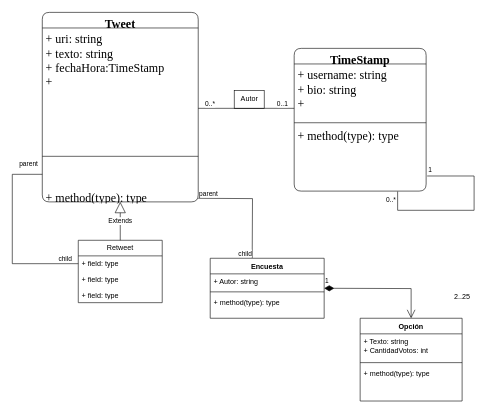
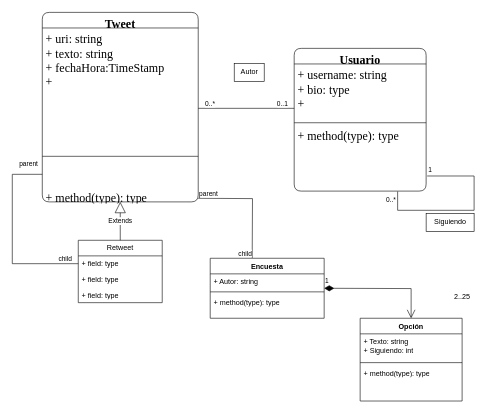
(360, 60) -> (360, 60)
(352, 90) -> (352, 90)
(249, 99) -> (249, 72)
none -> (450, 222)
(400, 347) -> (391, 347)
